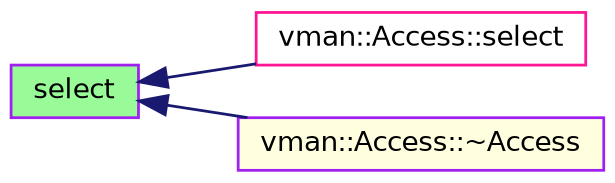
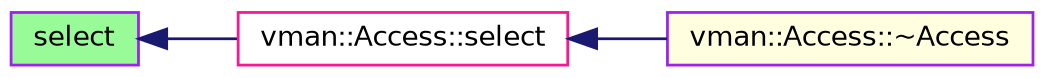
(207, 111) -> (632, 39)
